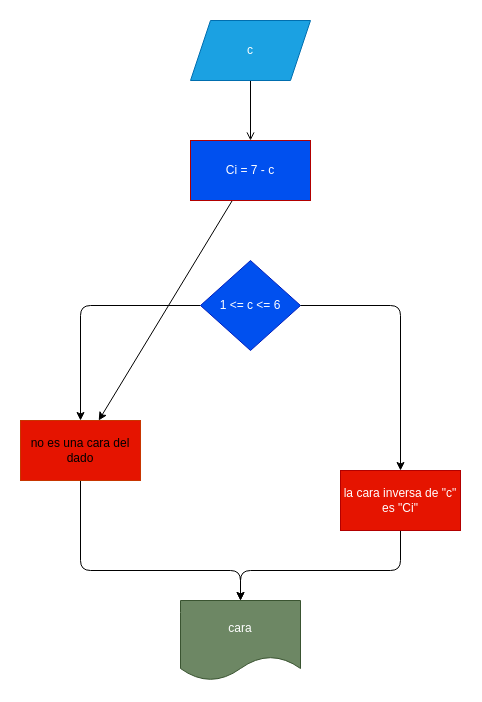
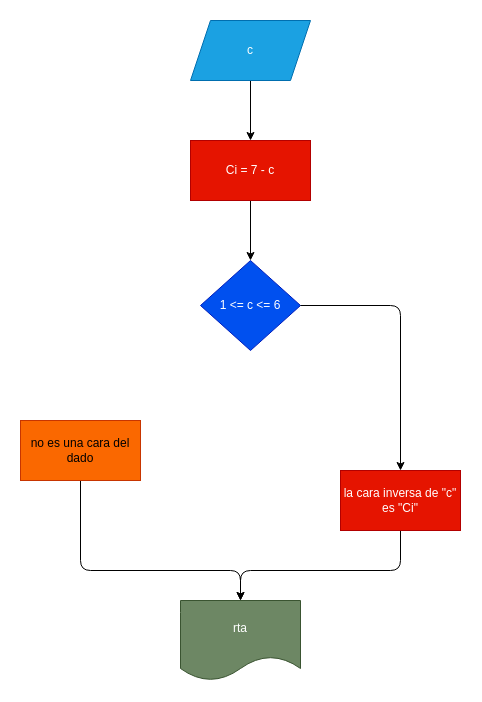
(251, 134) -> (251, 132)
(251, 171) -> (251, 171)
(92, 306) -> none
(167, 307) -> (251, 227)
(81, 451) -> (81, 451)
(241, 629) -> (241, 629)
